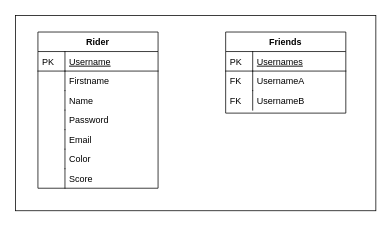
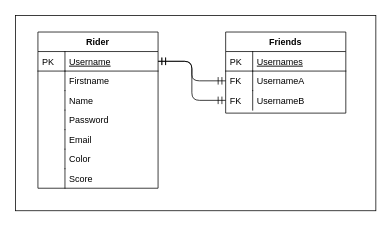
none -> (208, 81)
none -> (200, 100)
